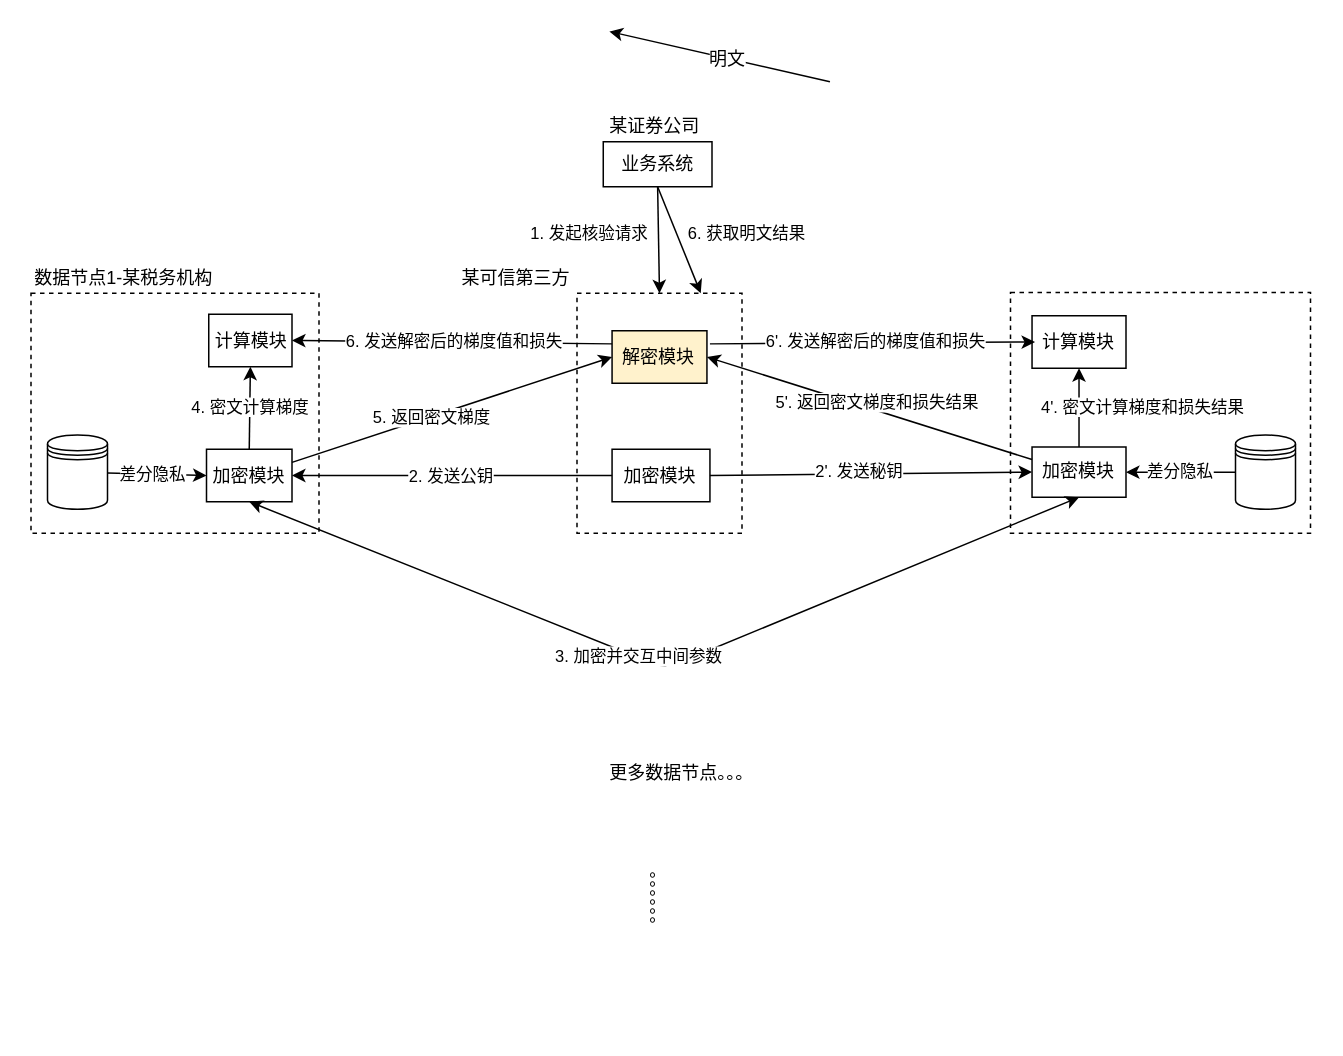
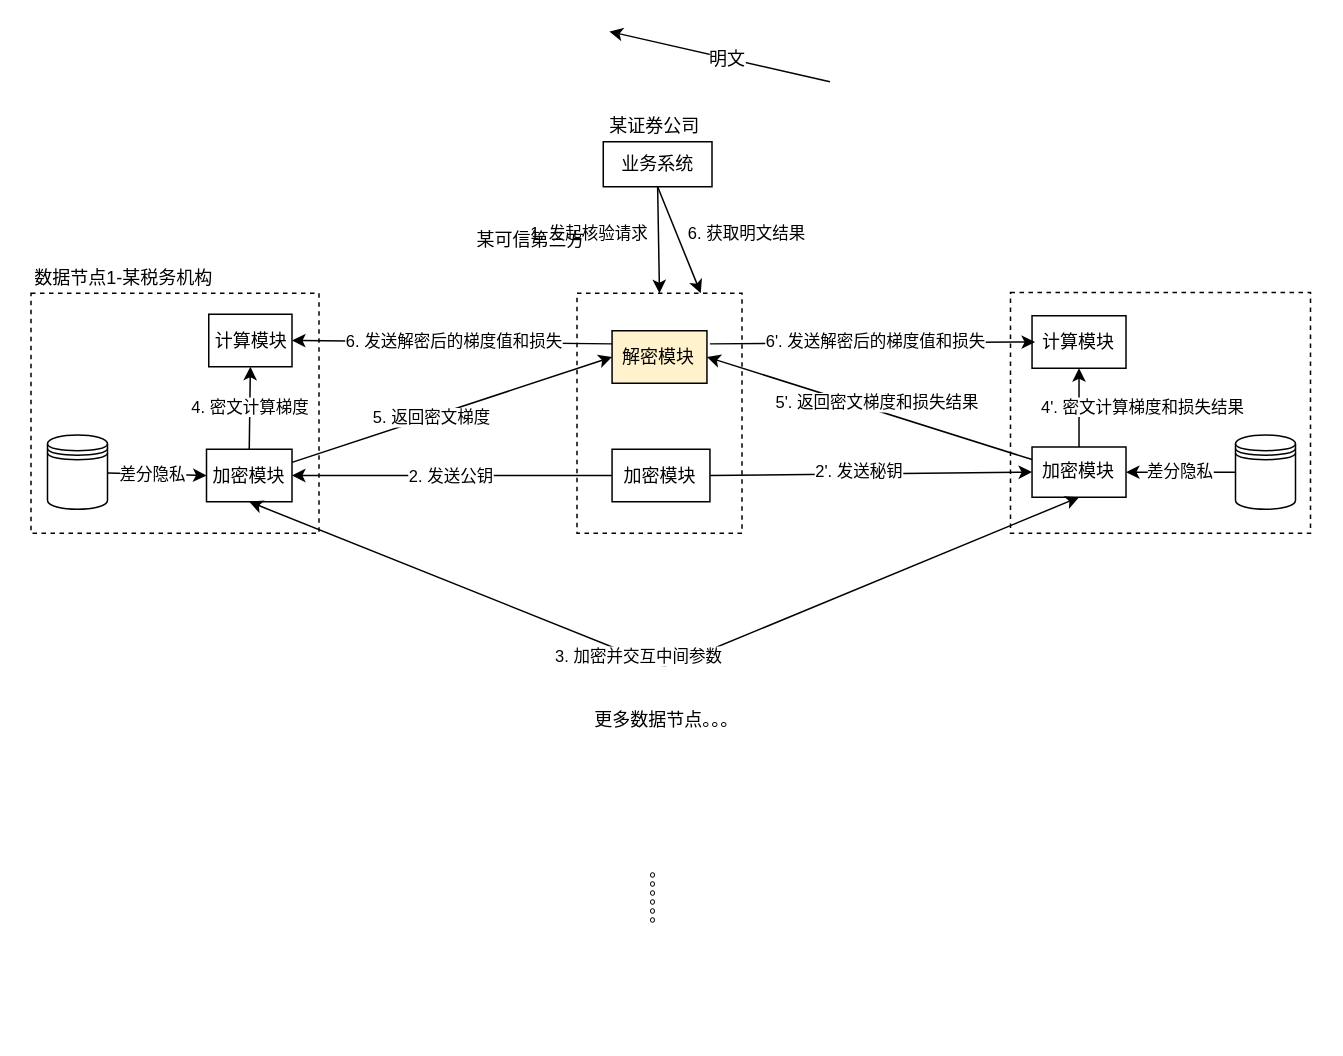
(516, 278) -> (531, 241)
(682, 773) -> (667, 721)
